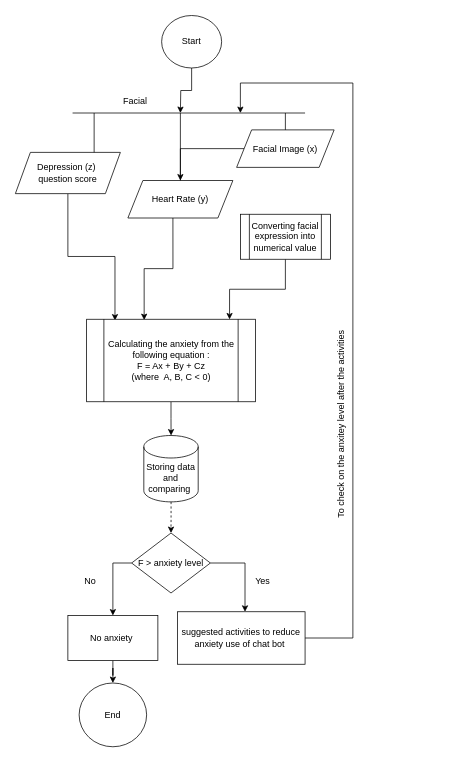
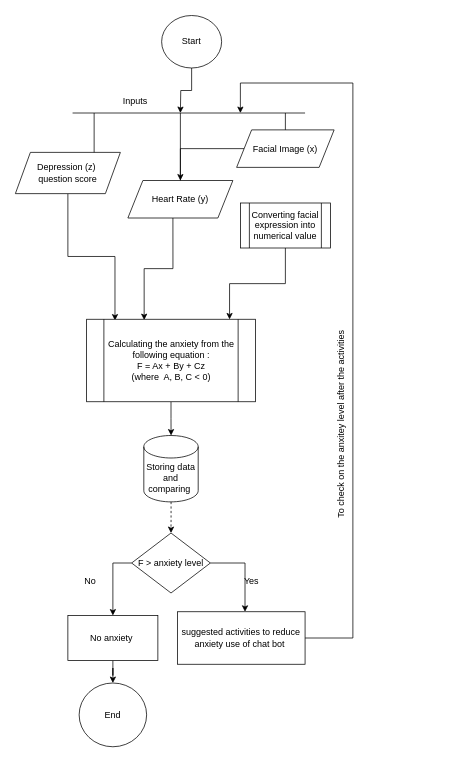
(135, 102) -> (135, 102)
(285, 237) -> (285, 225)
(263, 582) -> (252, 582)
